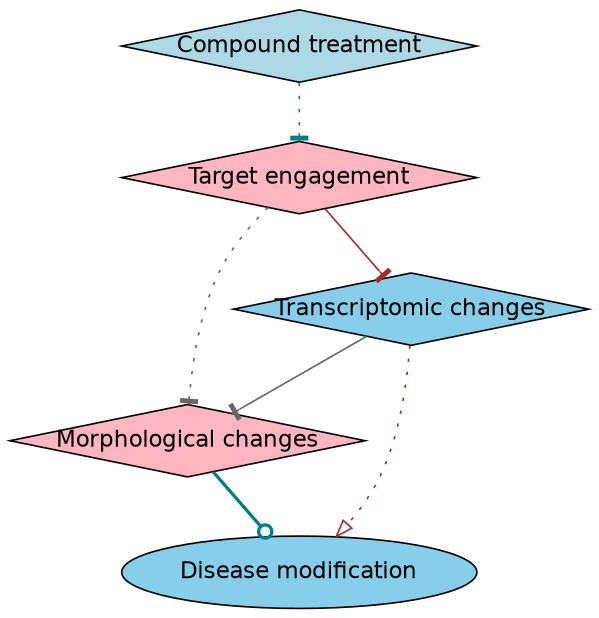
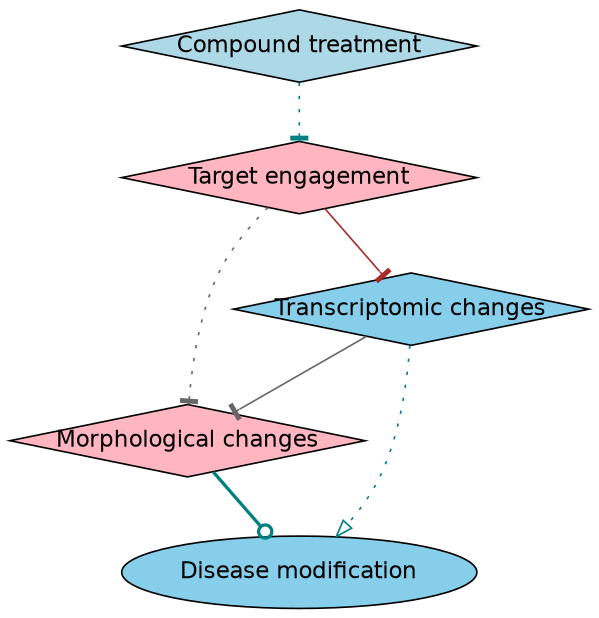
(394, 440) -> (394, 440)
